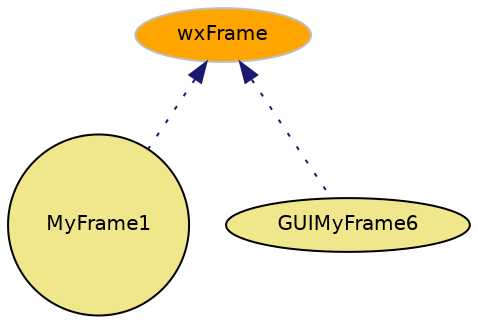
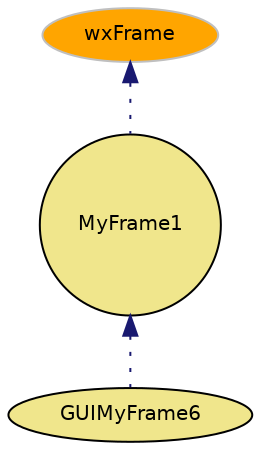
(291, 139) -> (130, 362)
